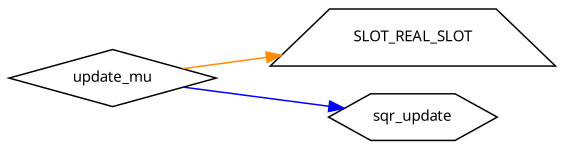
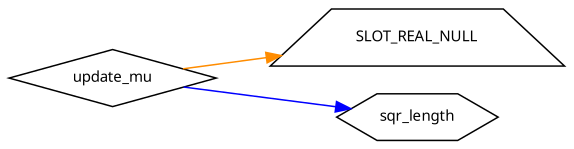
(413, 38) -> (417, 38)
(413, 117) -> (417, 117)
